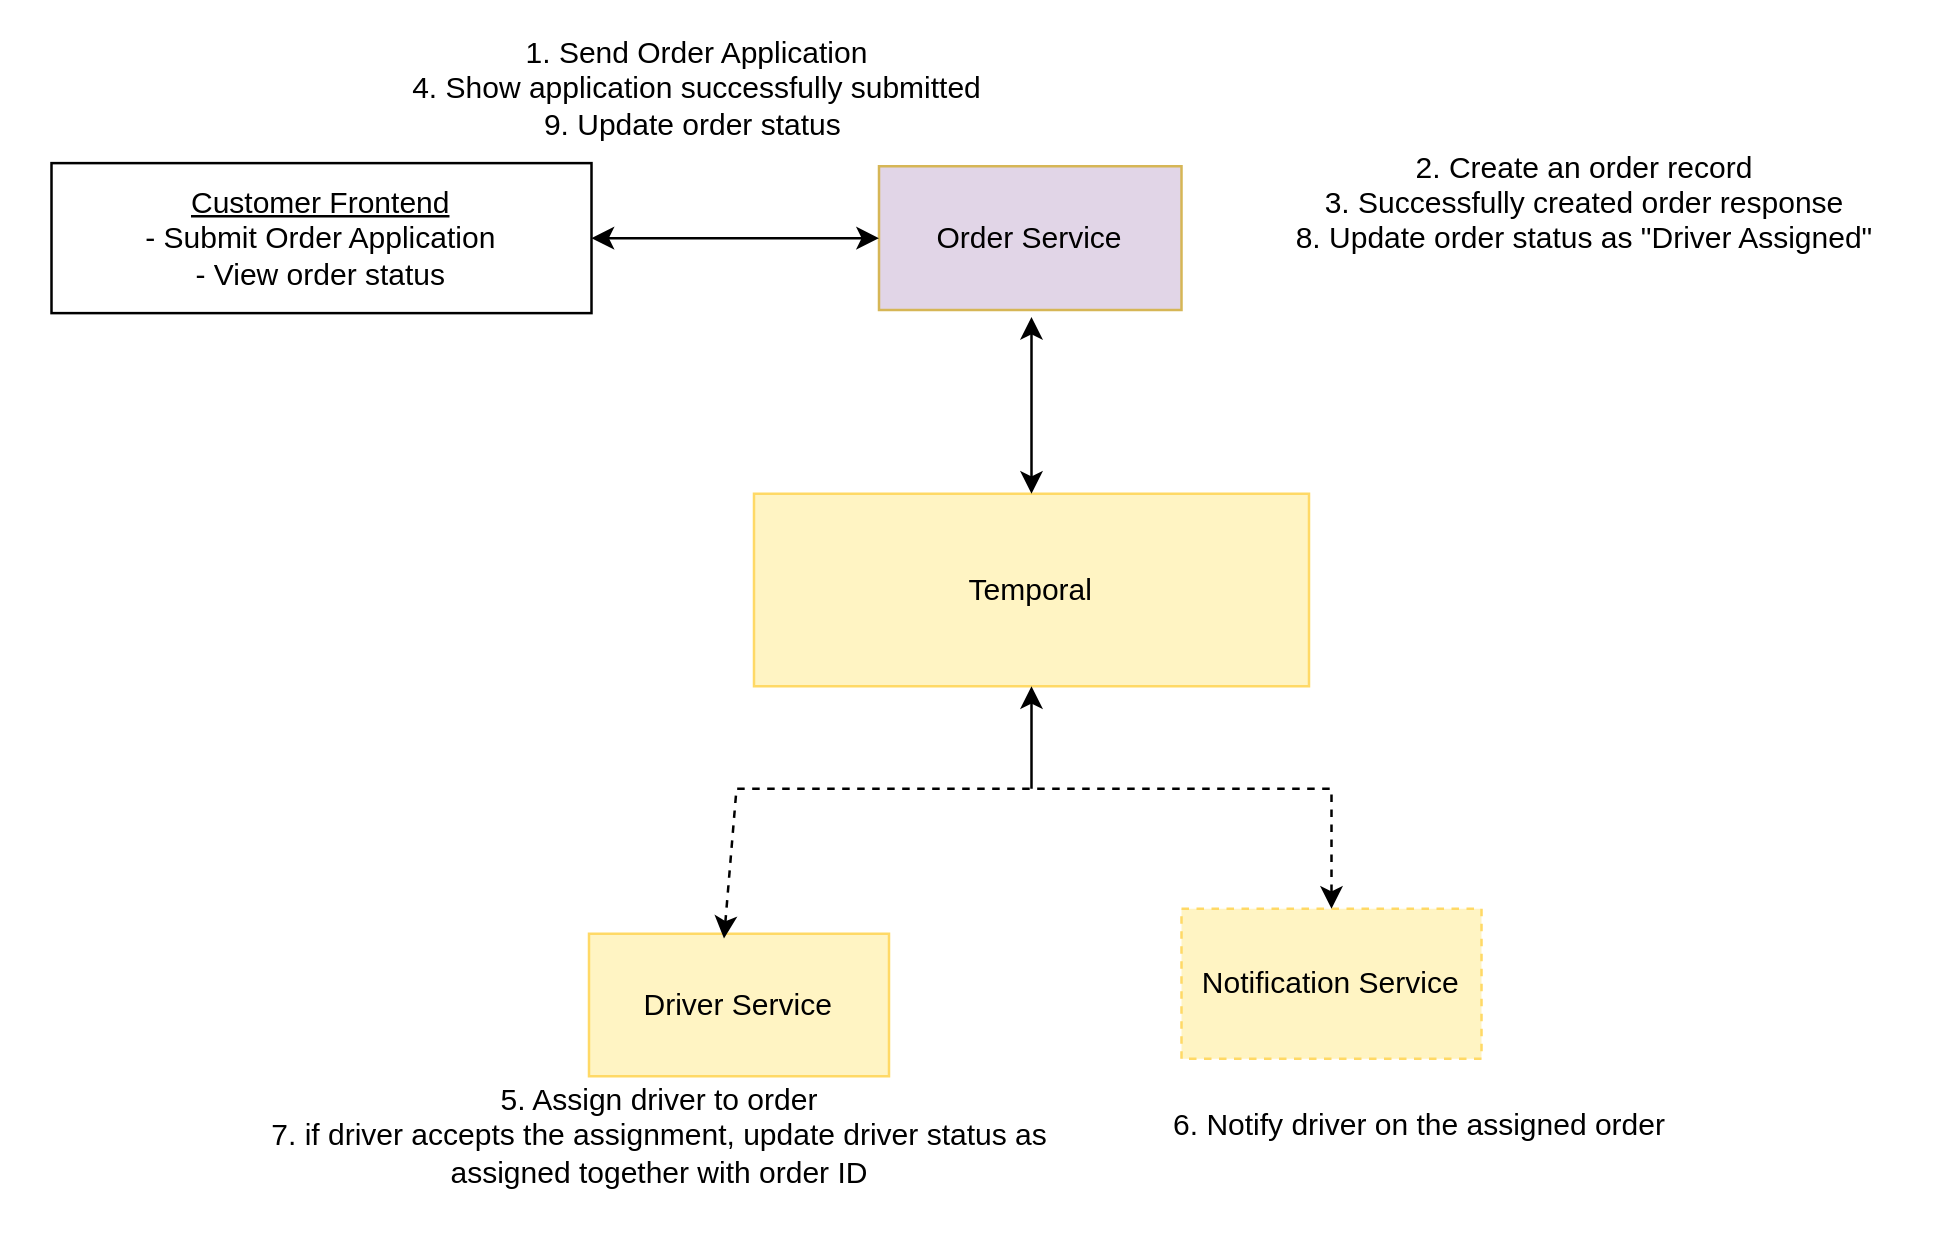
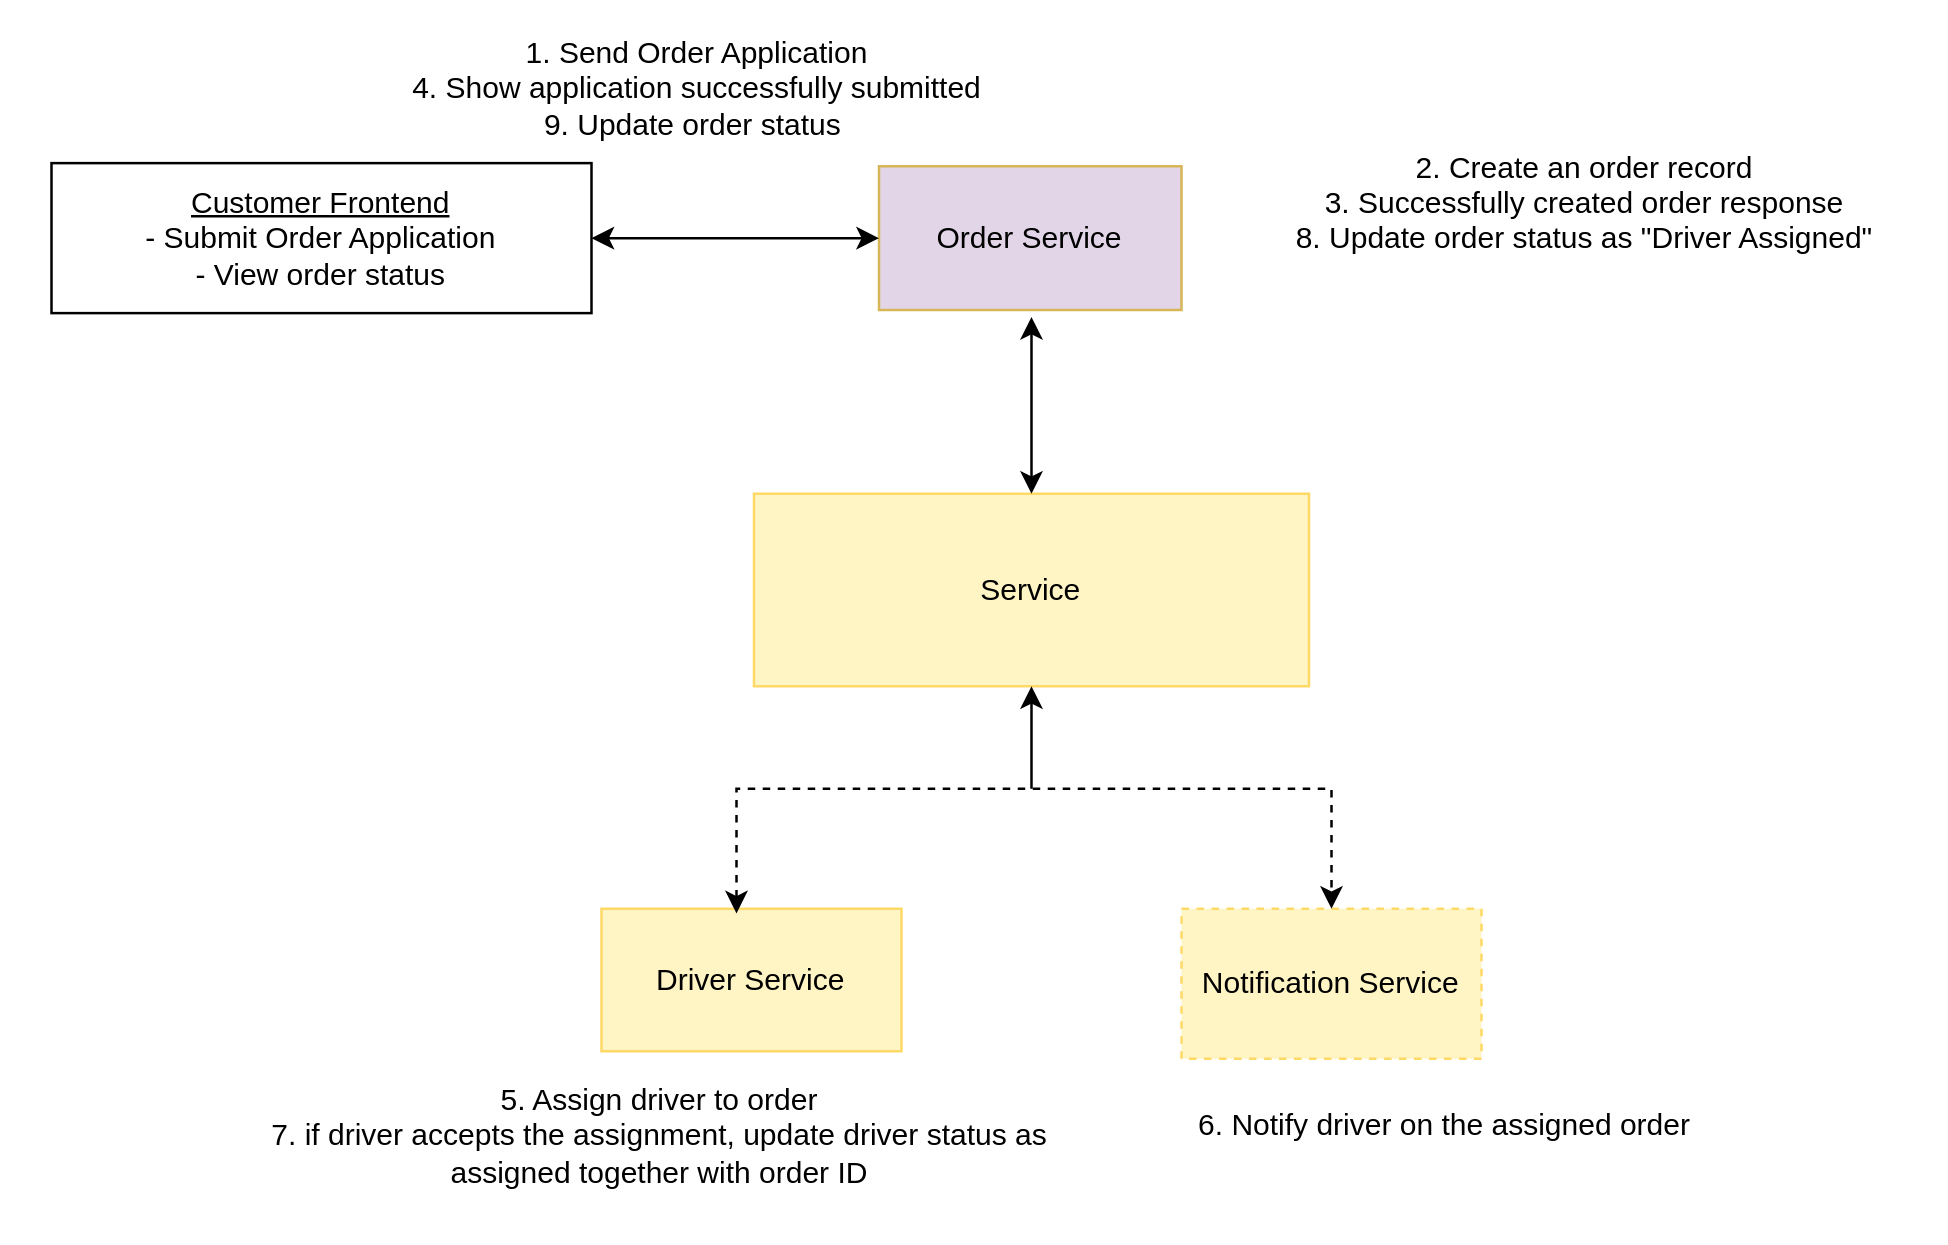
(1031, 591) -> (1031, 591)
(739, 1005) -> (751, 980)
(1420, 1126) -> (1445, 1126)
